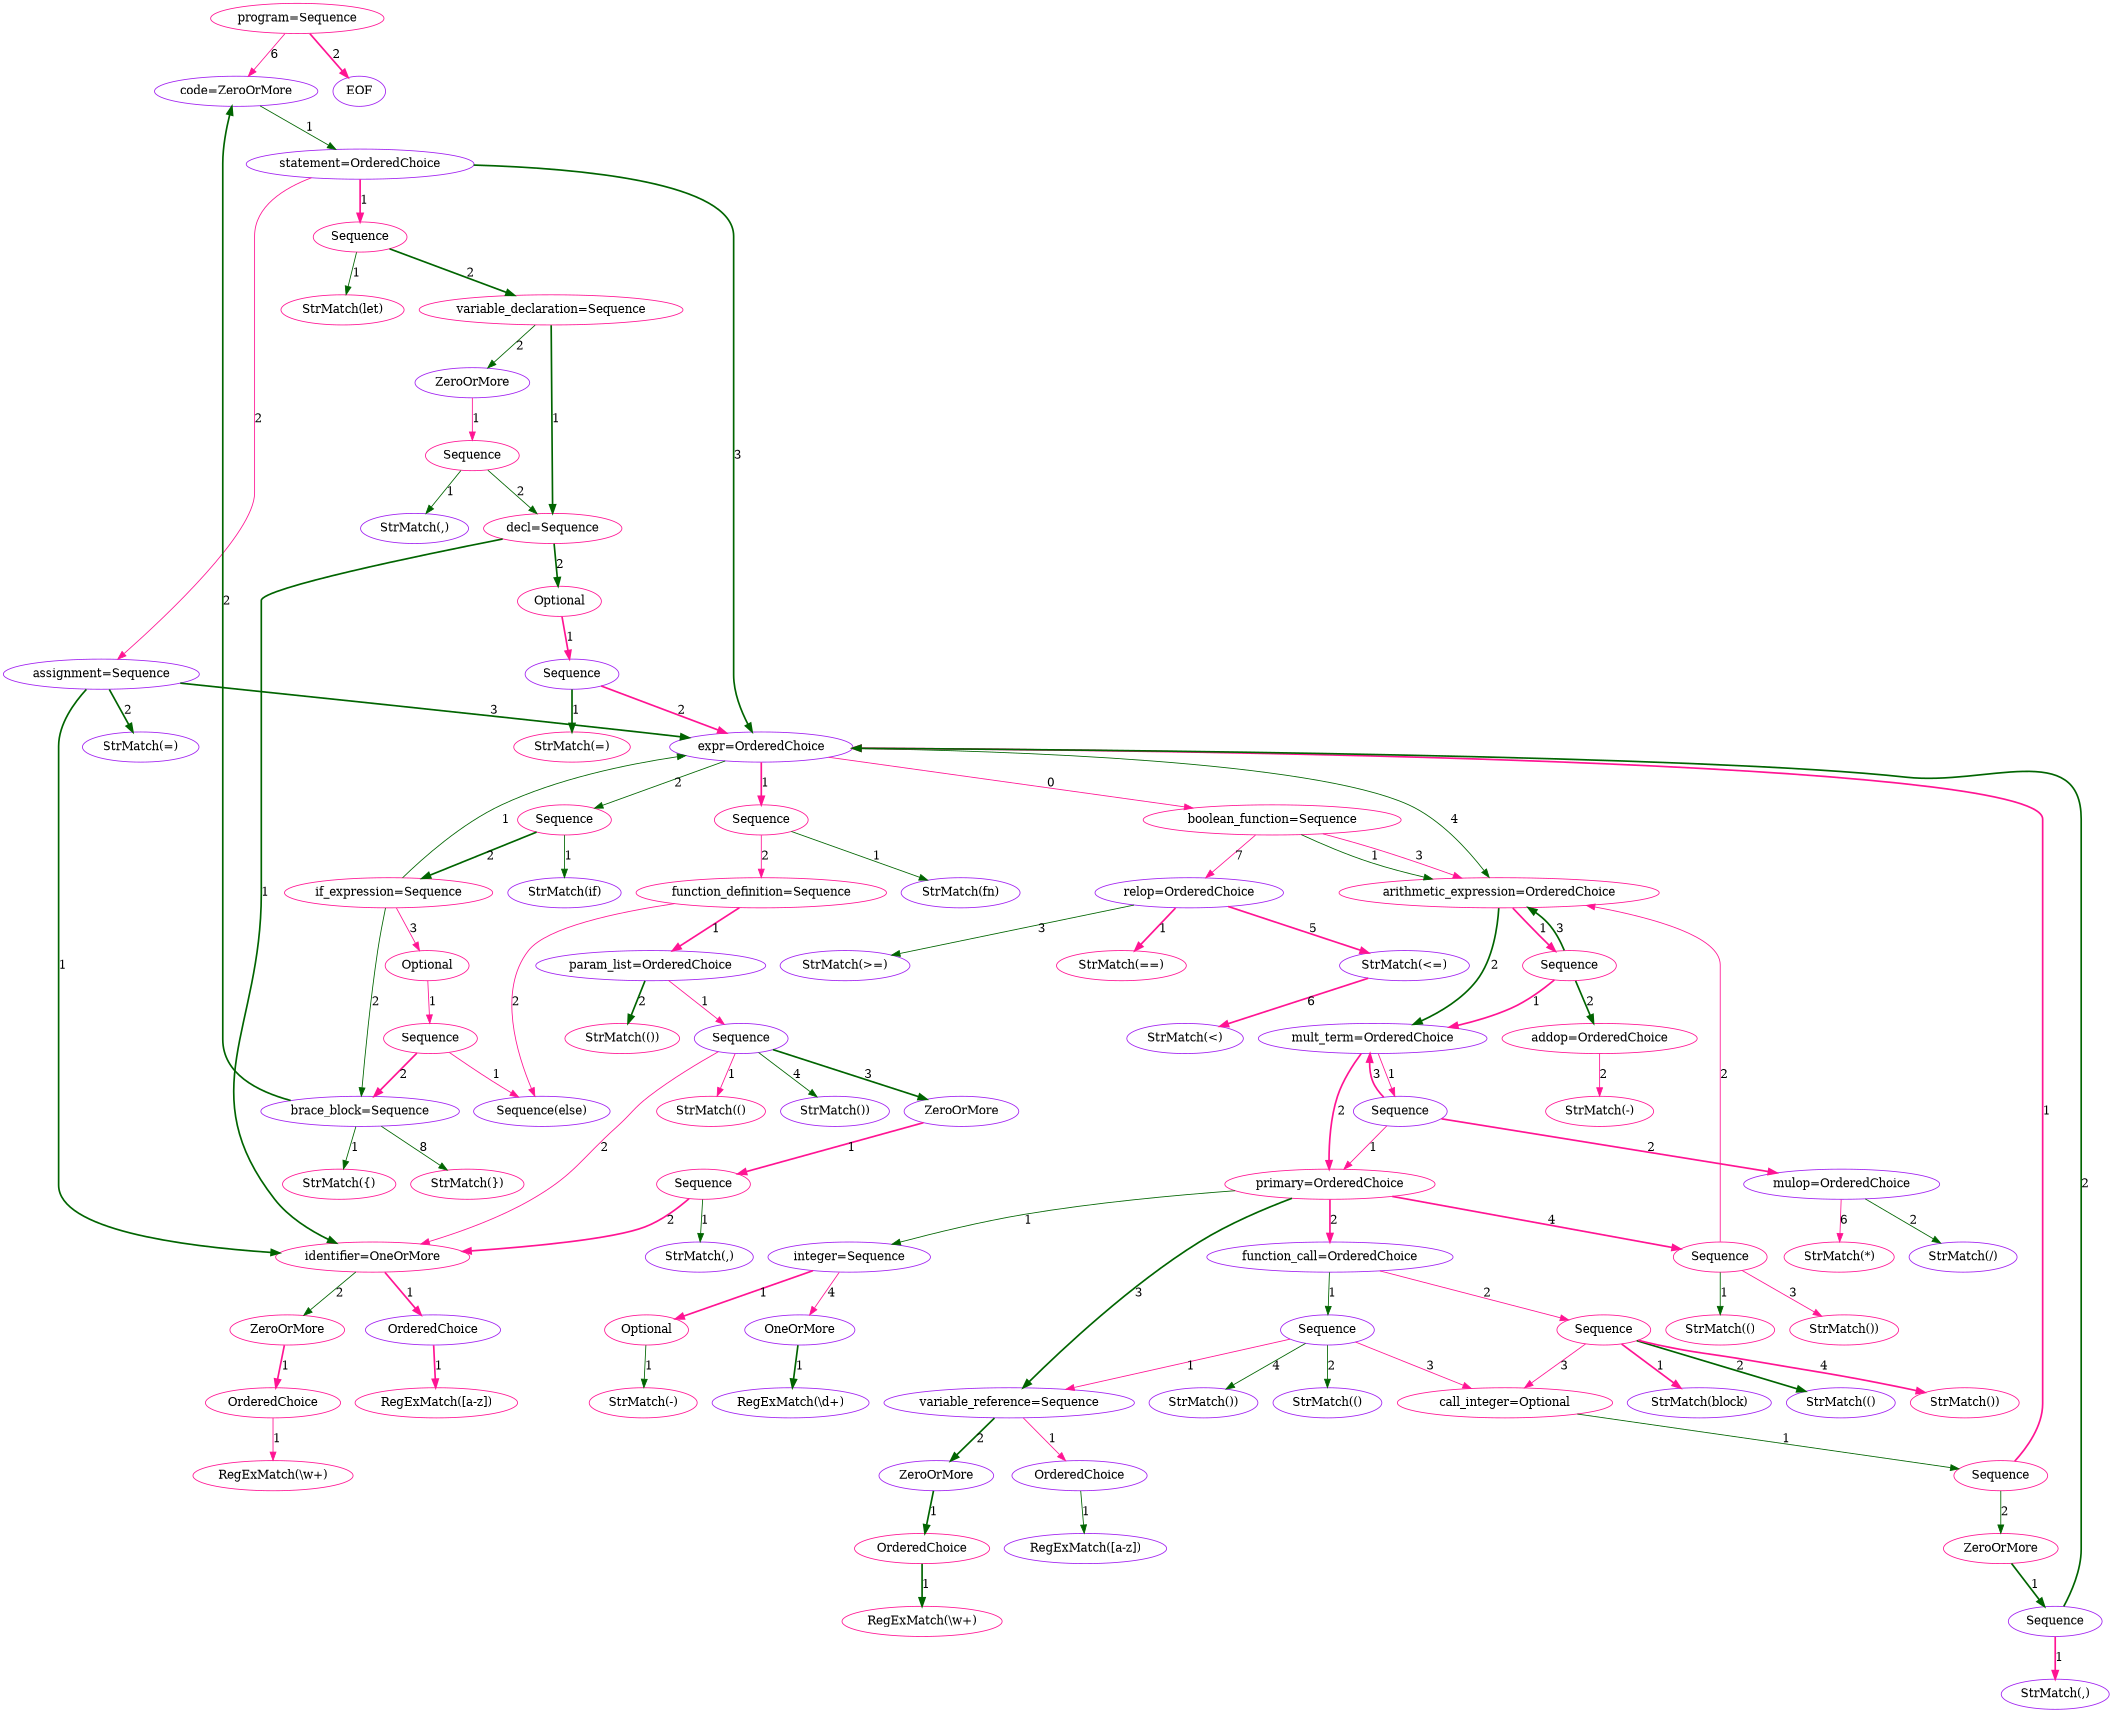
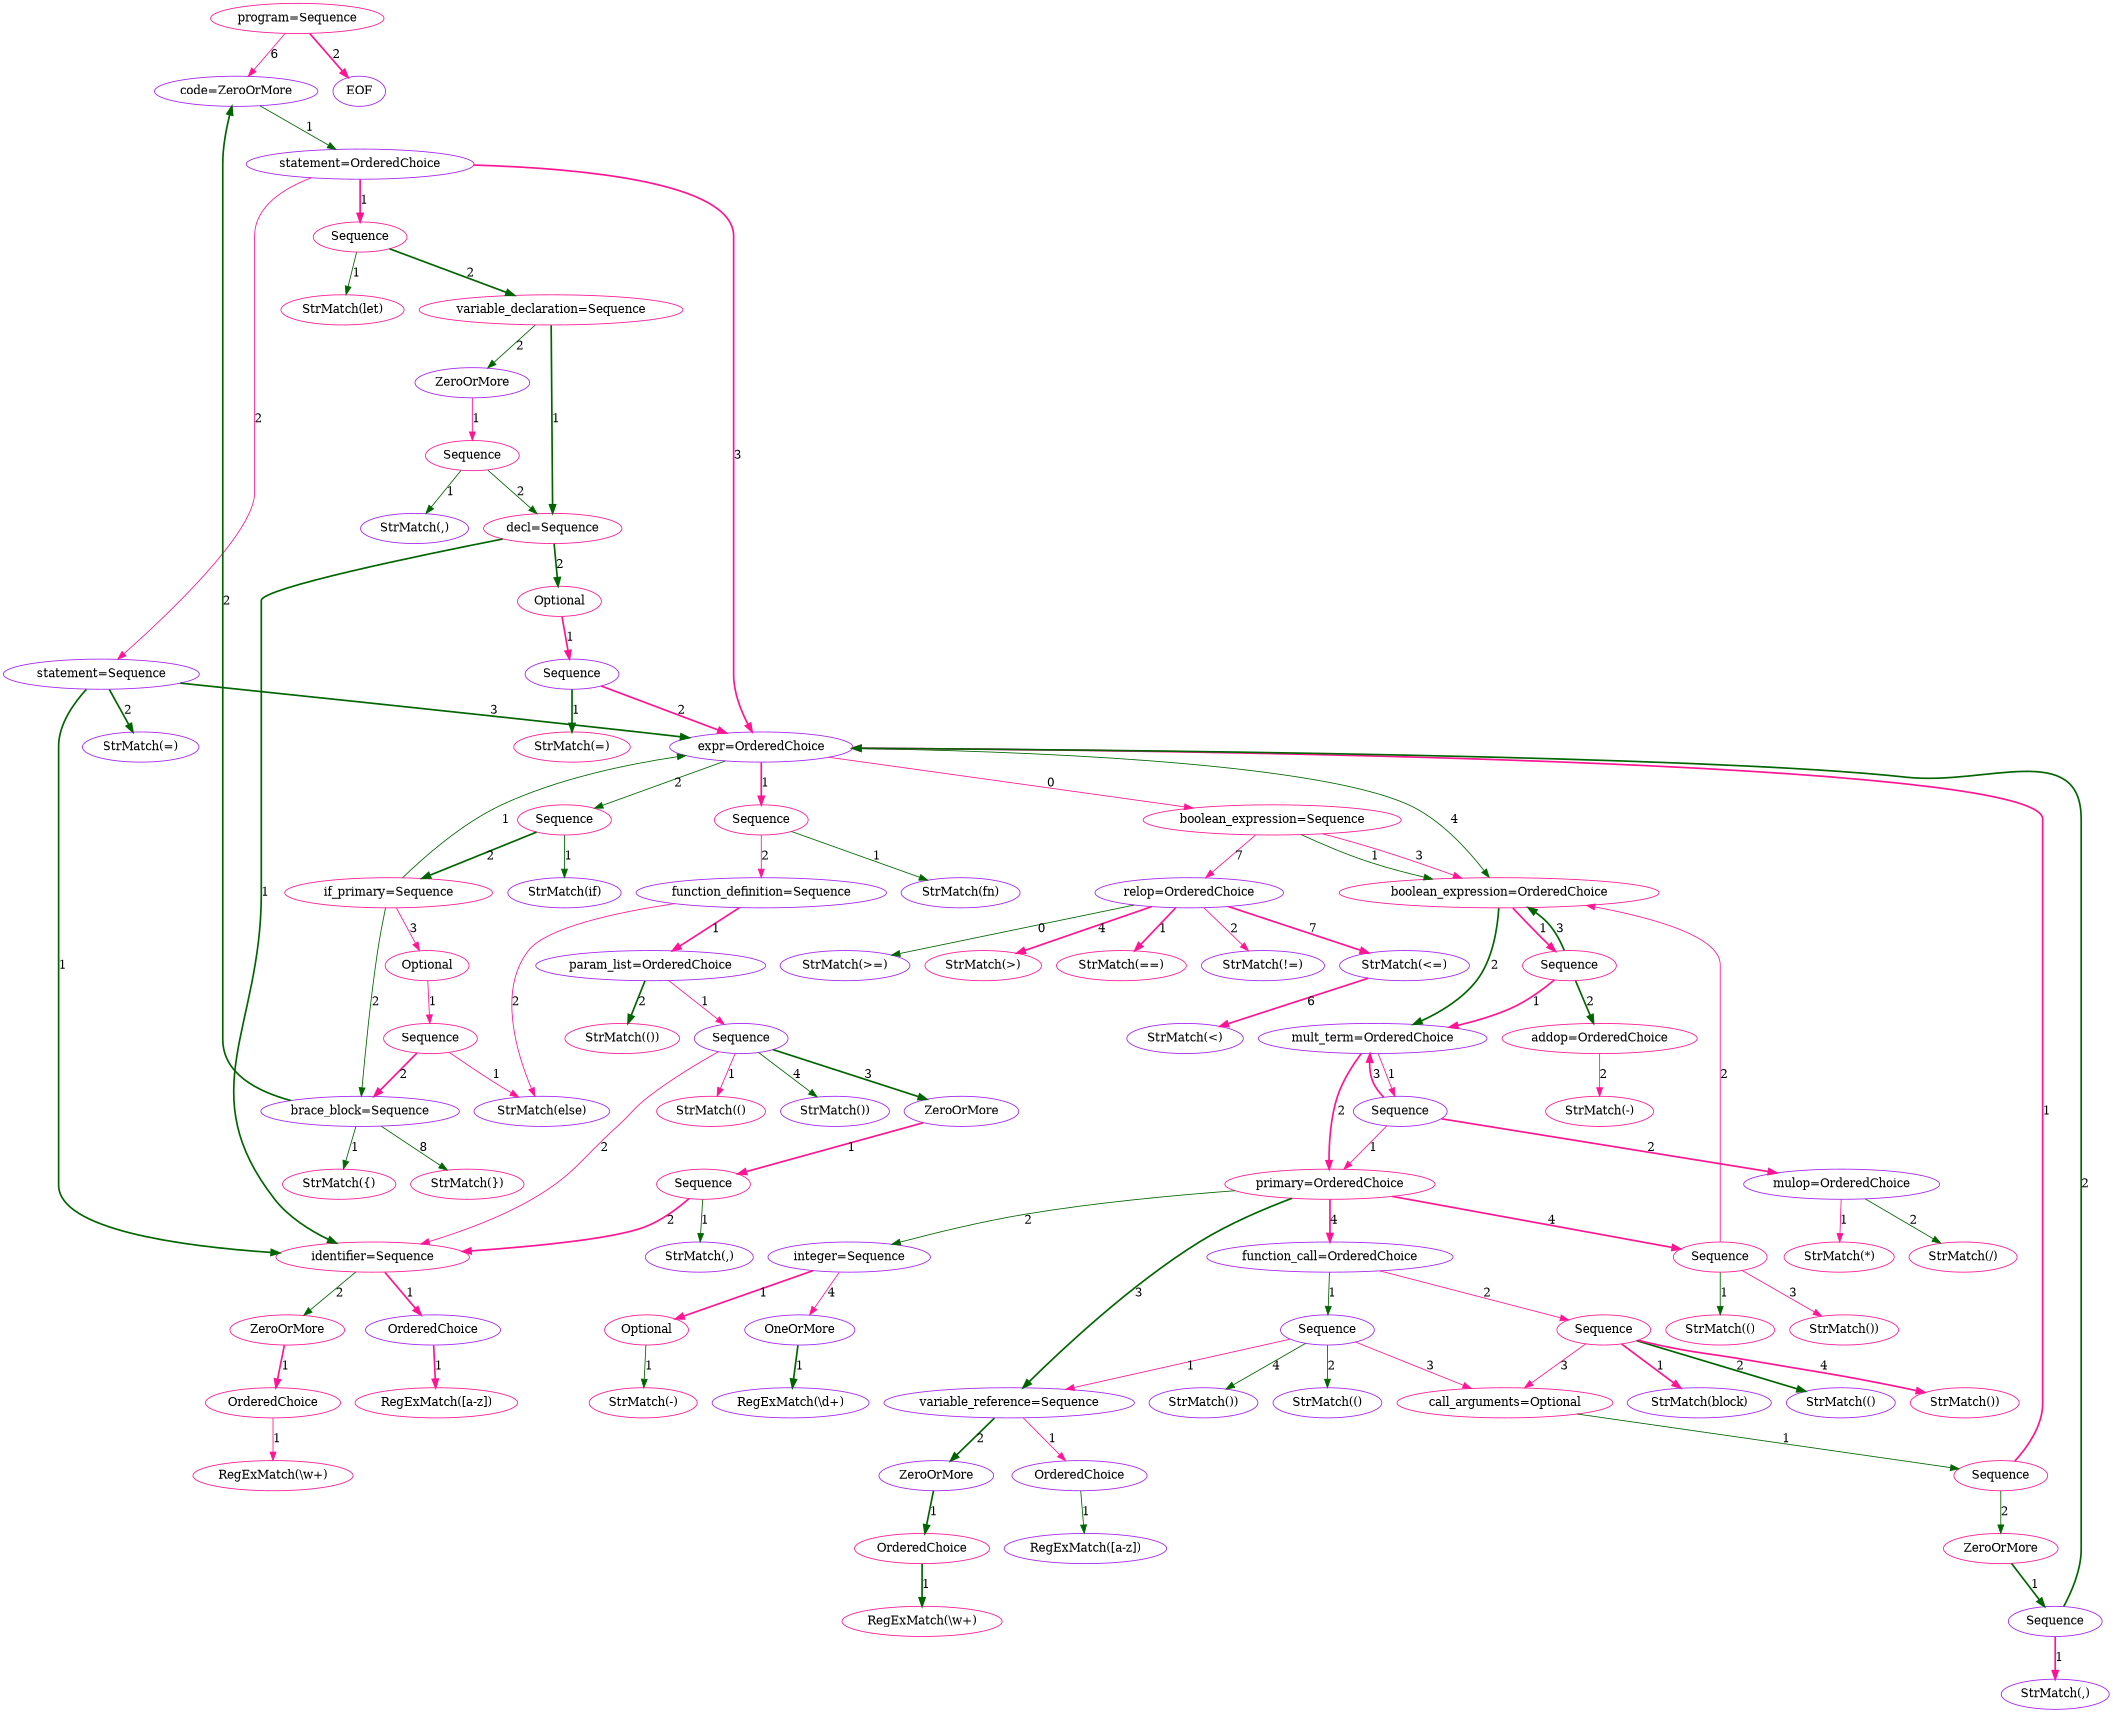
(734, 340) -> (734, 340)
(101, 674) -> (101, 674)
(1272, 820) -> (1272, 820)
(389, 893) -> (389, 893)
(761, 893) -> (761, 893)
(1499, 893) -> (1499, 893)
(1042, 929) -> (1042, 929)
(1313, 929) -> (1313, 929)
none -> (983, 966)
none -> (1263, 966)
(542, 1111) -> (542, 1111)
(1028, 1221) -> (1028, 1221)
(1334, 1221) -> (1334, 1221)
(1844, 1221) -> (1844, 1221)
(373, 1257) -> (373, 1257)
(1963, 1257) -> (1963, 1257)
(1505, 1403) -> (1505, 1403)
